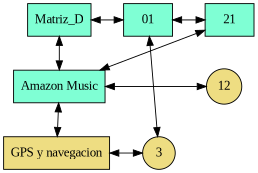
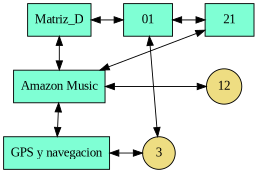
(57, 153) -> (57, 153)
